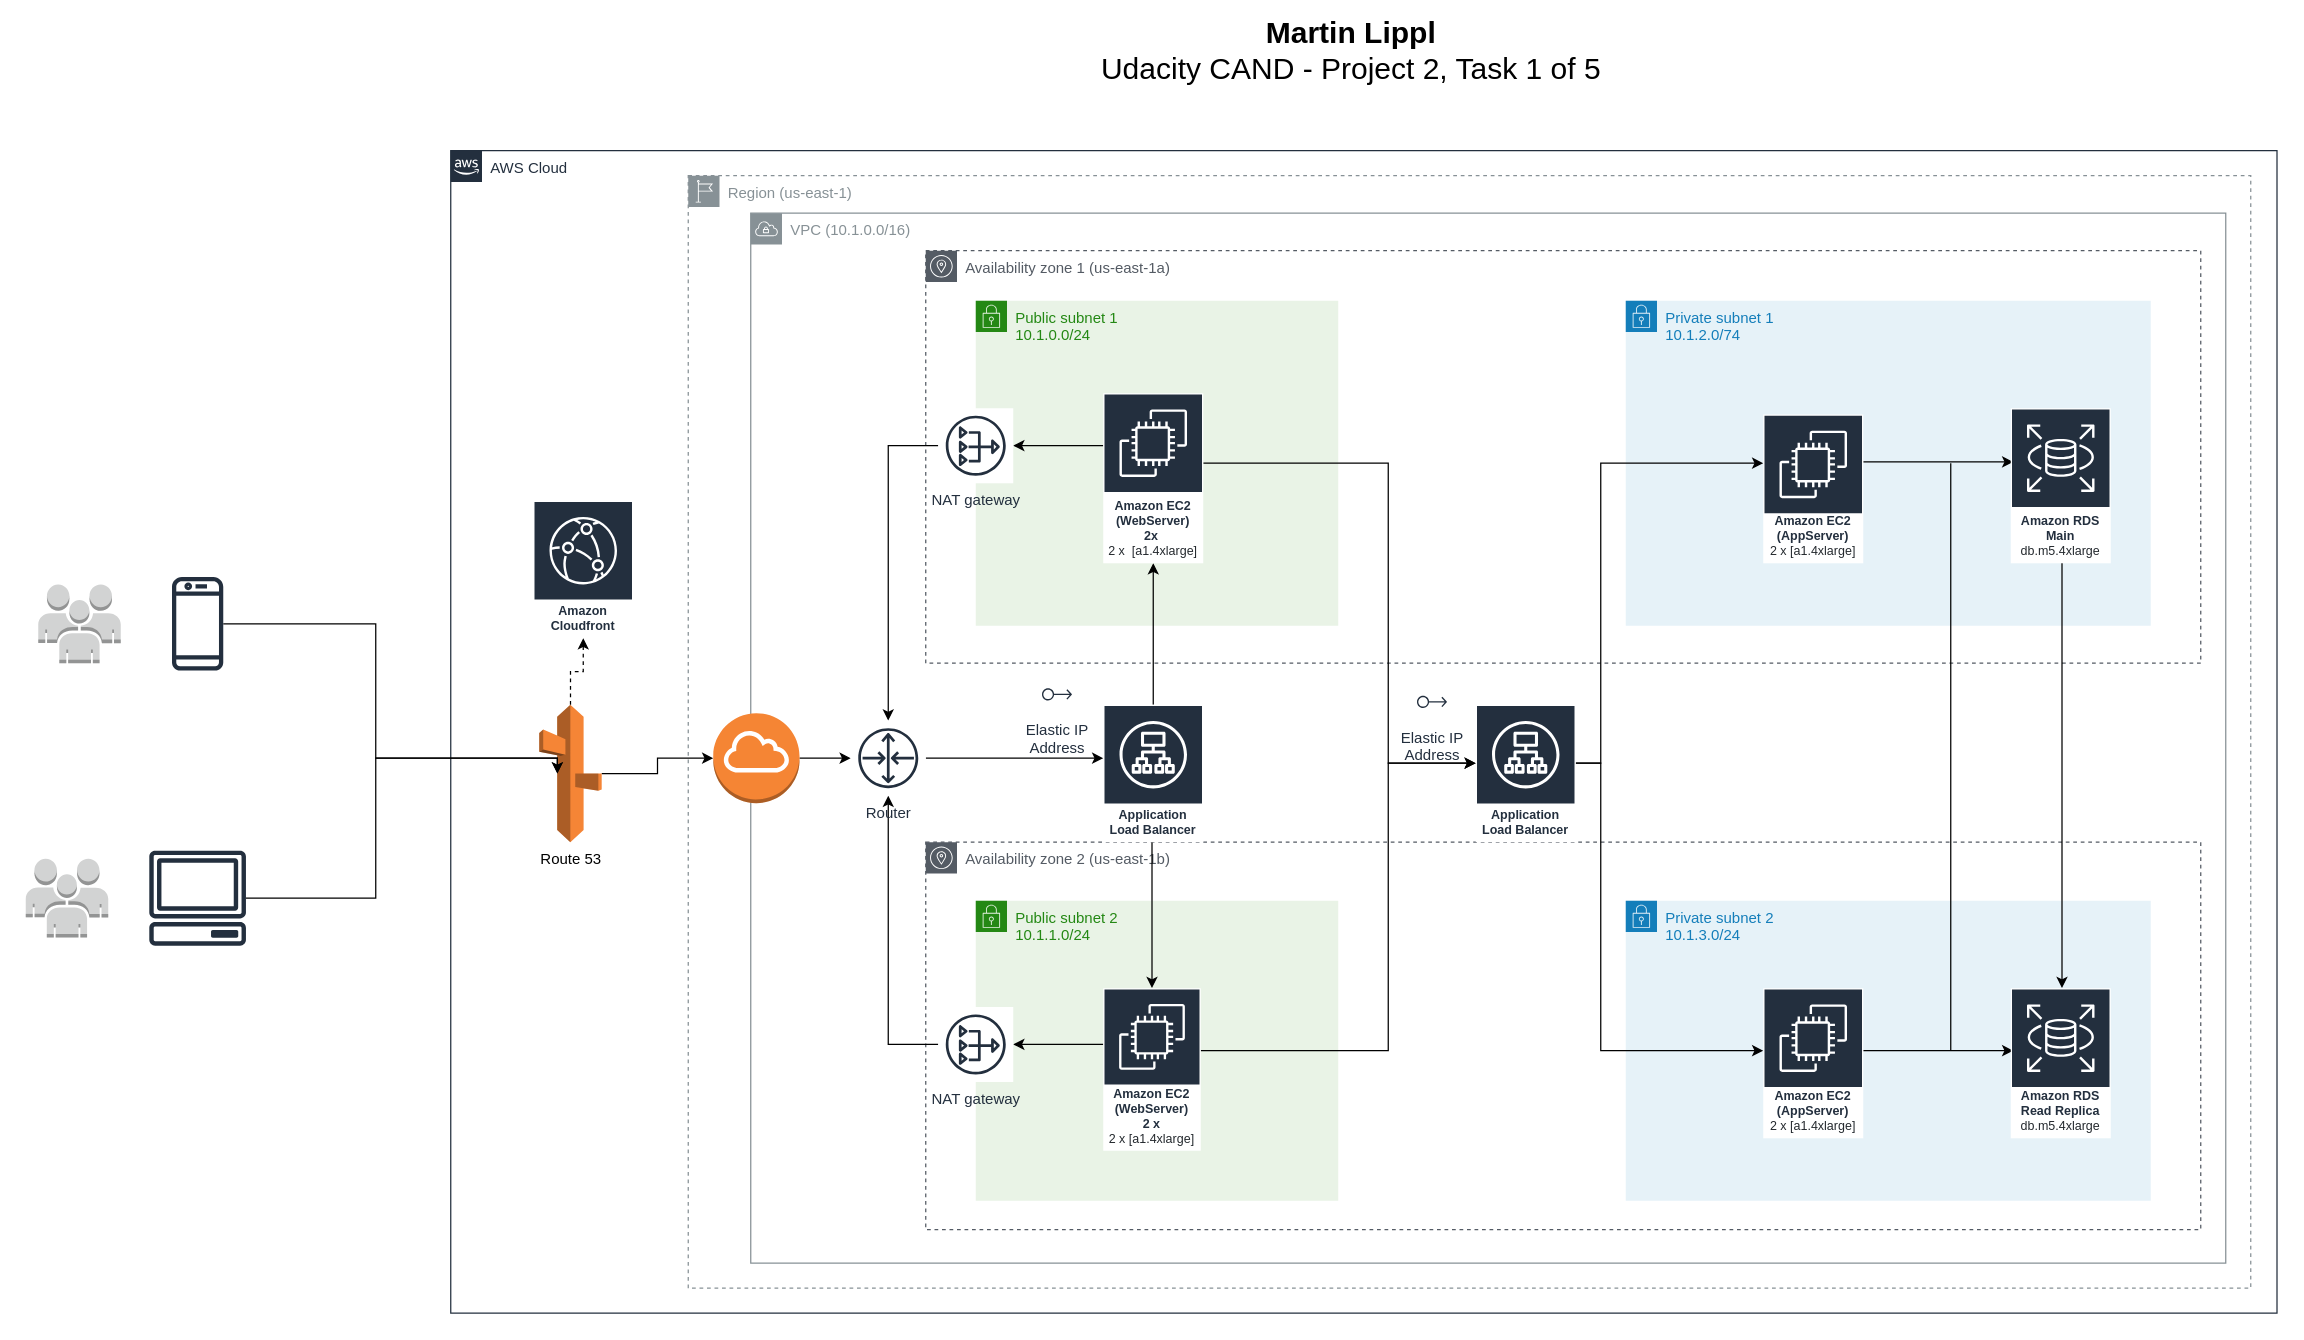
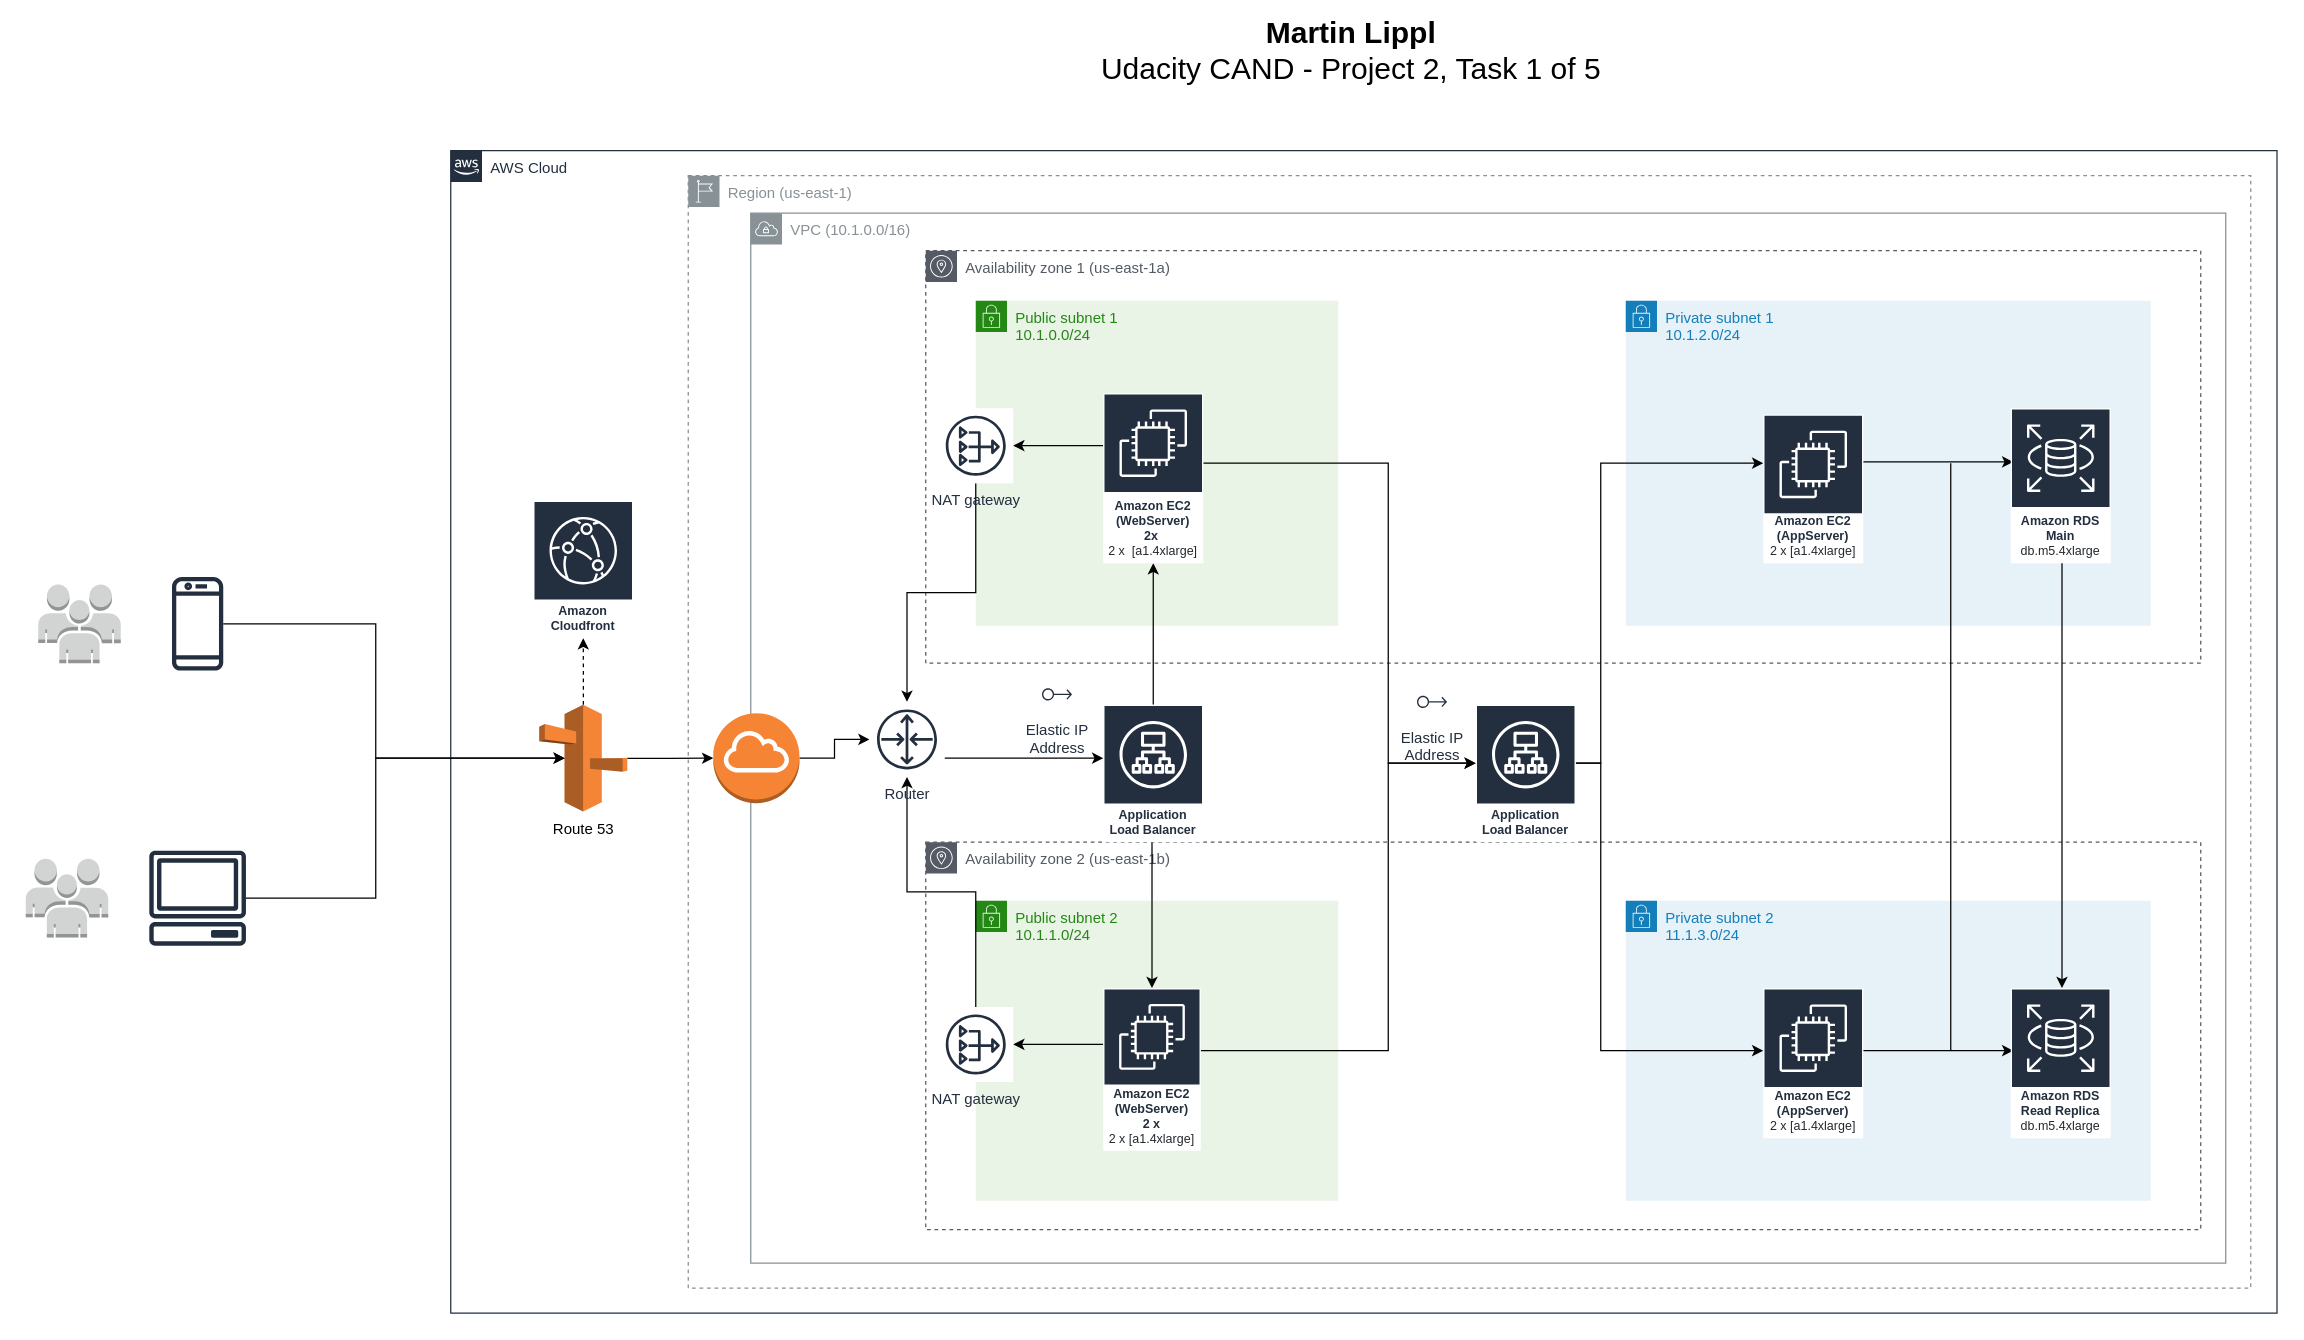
(1727, 327) -> (1727, 327)
(888, 758) -> (907, 739)
(570, 773) -> (583, 758)
(1727, 927) -> (1727, 927)
